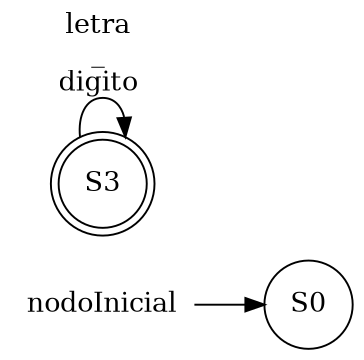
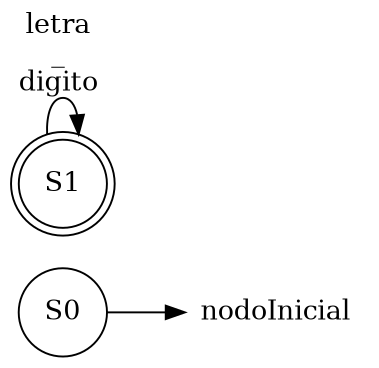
(103, 184) -> (63, 184)
(220, 305) -> (136, 312)
